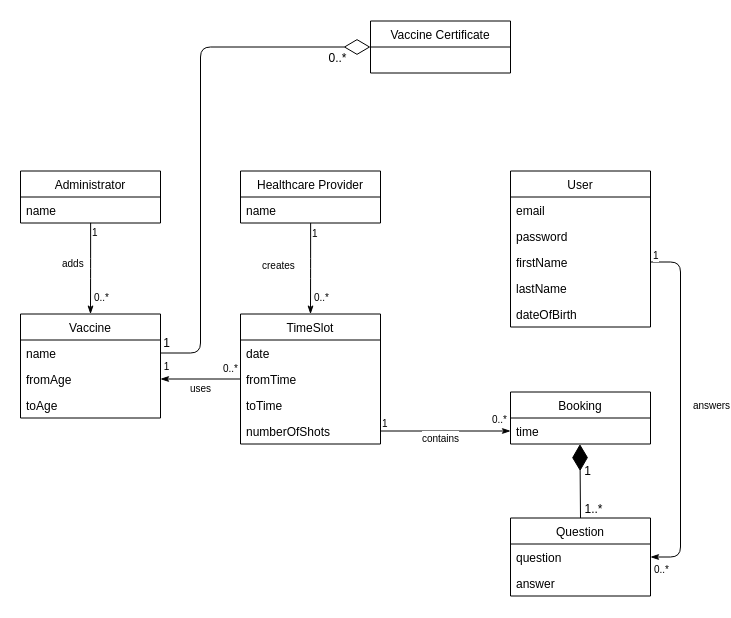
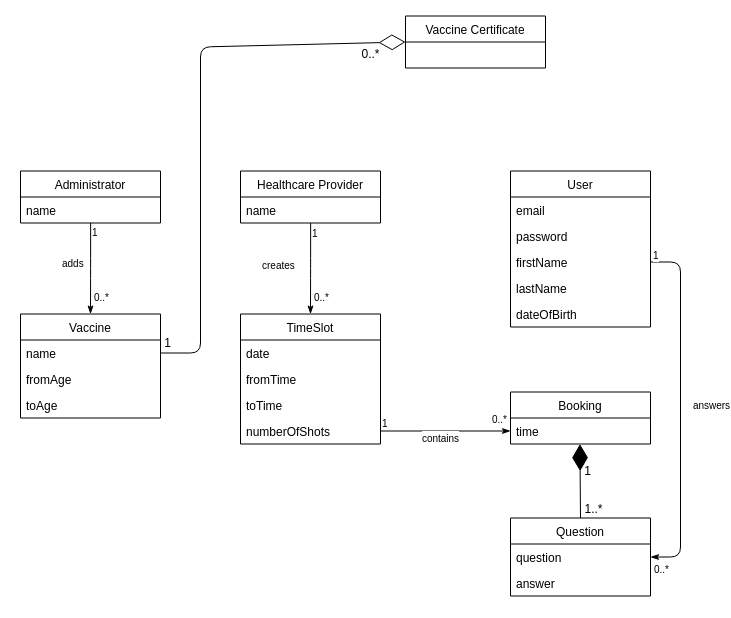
(441, 47) -> (476, 42)
(204, 379) -> none
